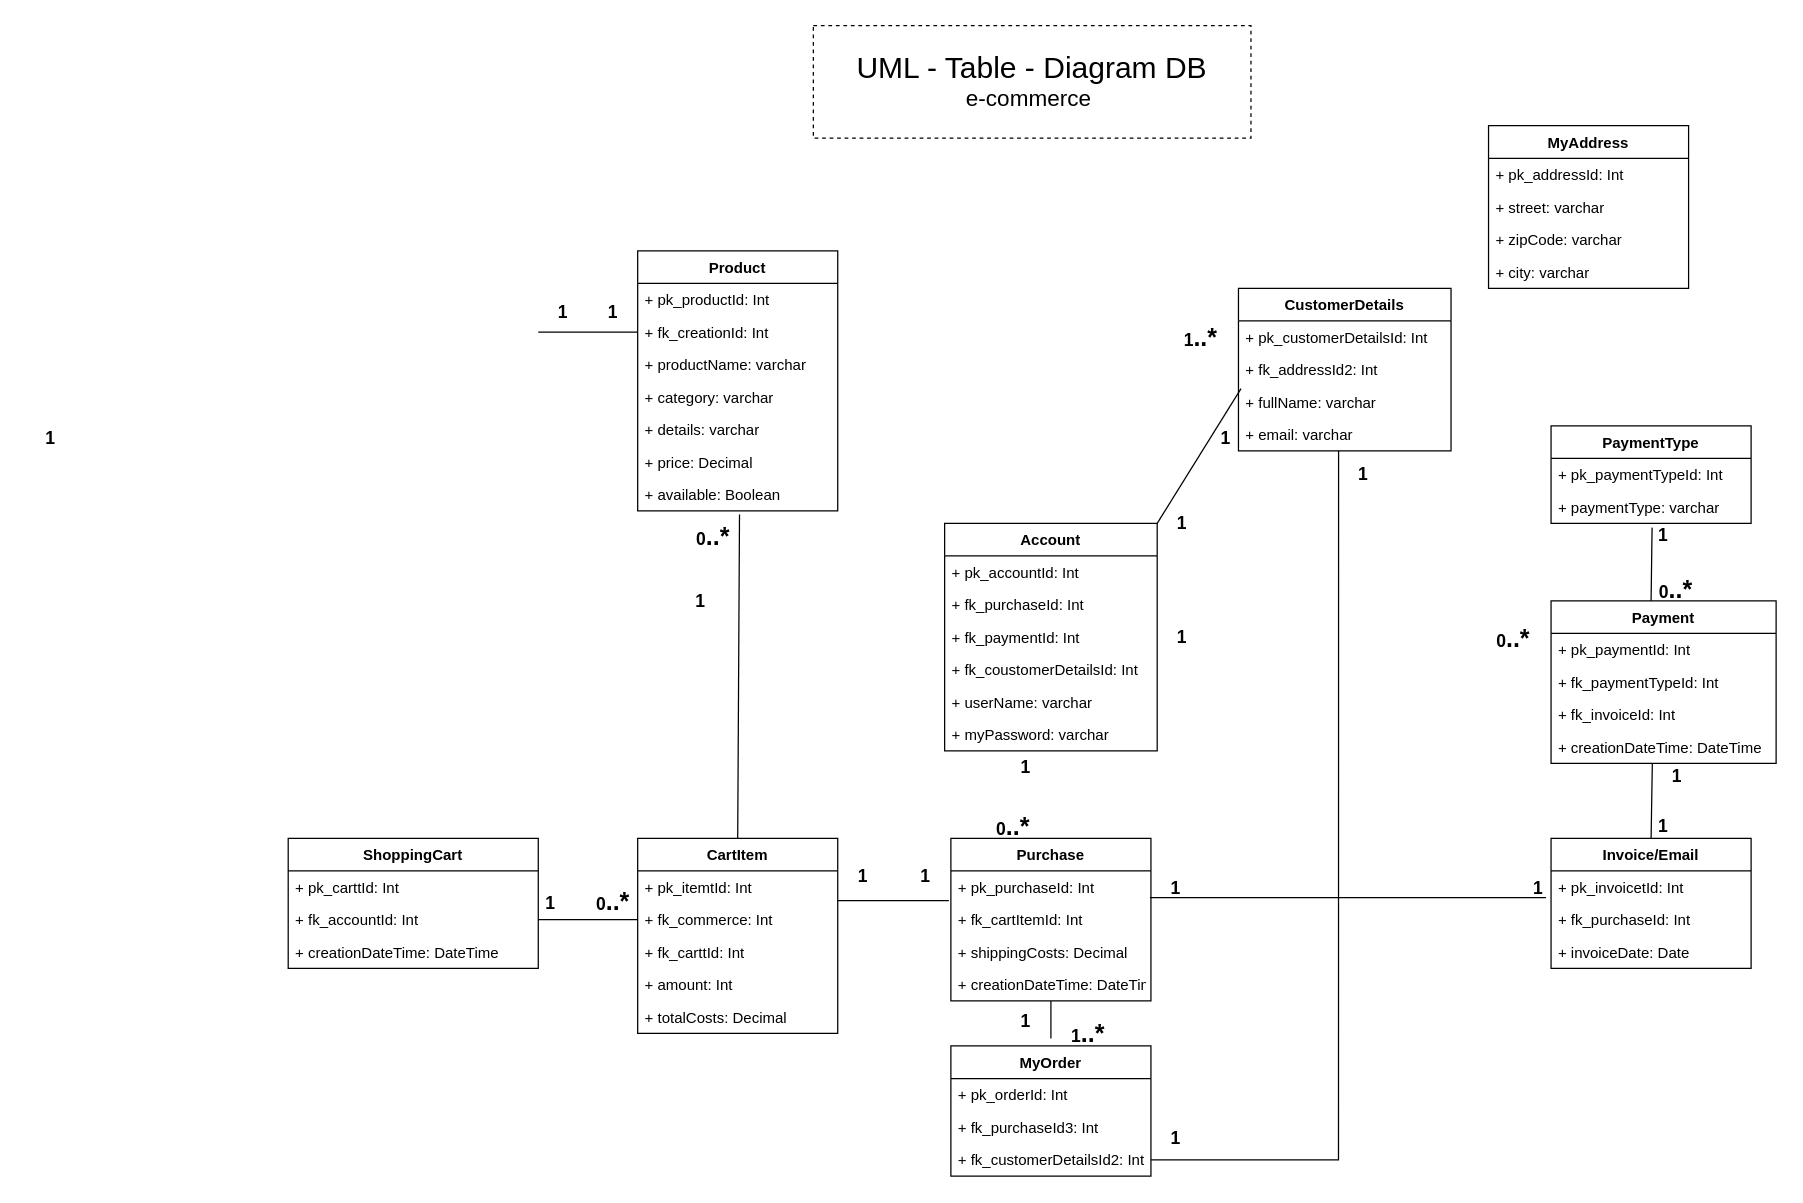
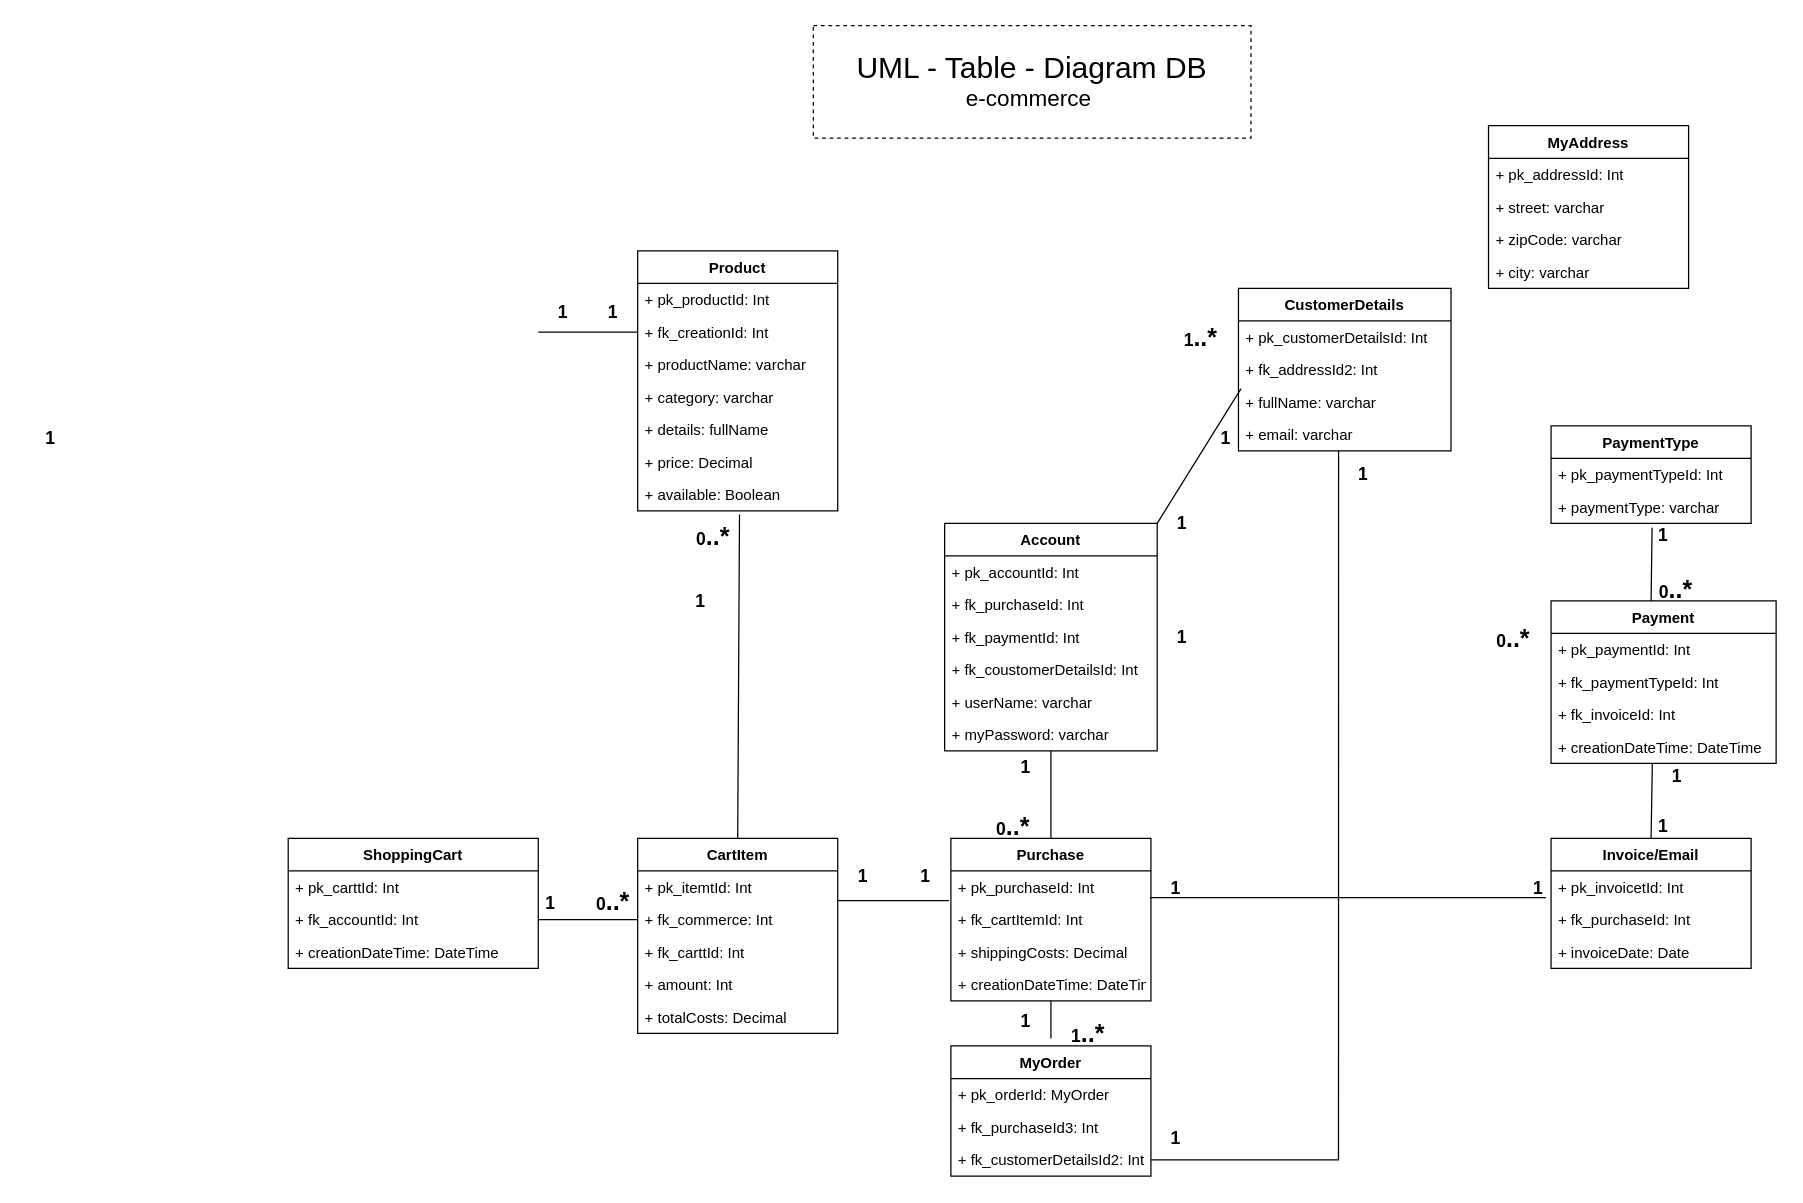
(710, 430) -> (711, 430)
none -> (1051, 795)
(1023, 1095) -> (1040, 1095)
